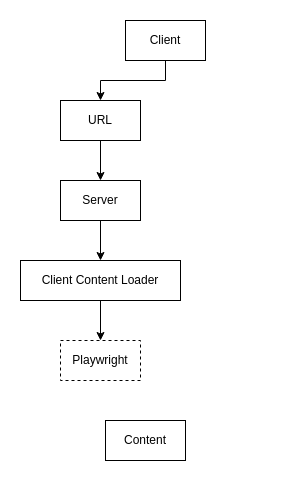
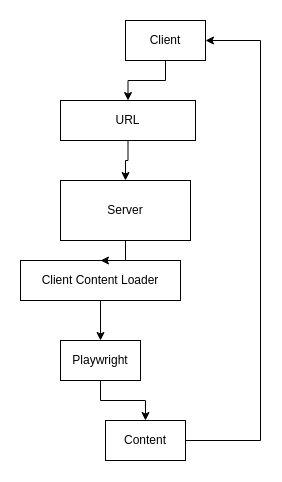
(101, 121) -> (128, 121)
(101, 201) -> (126, 211)
none -> (261, 255)
(101, 361) -> (101, 361)
none -> (120, 401)
